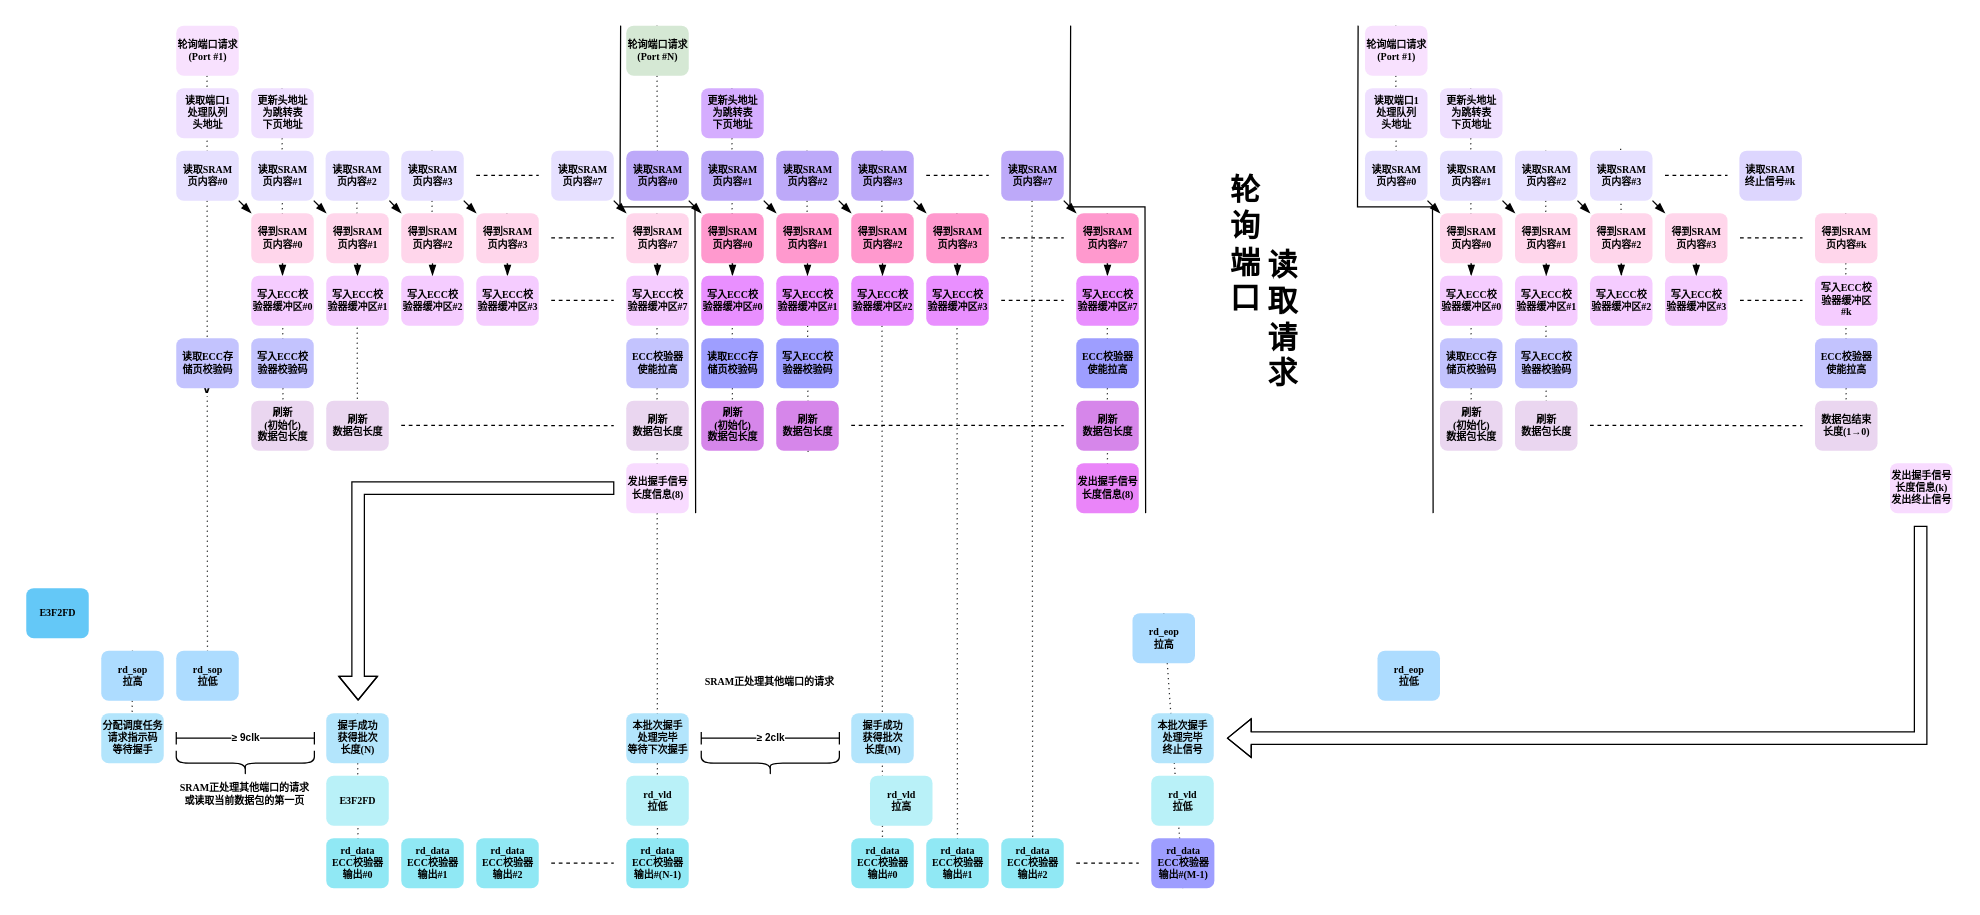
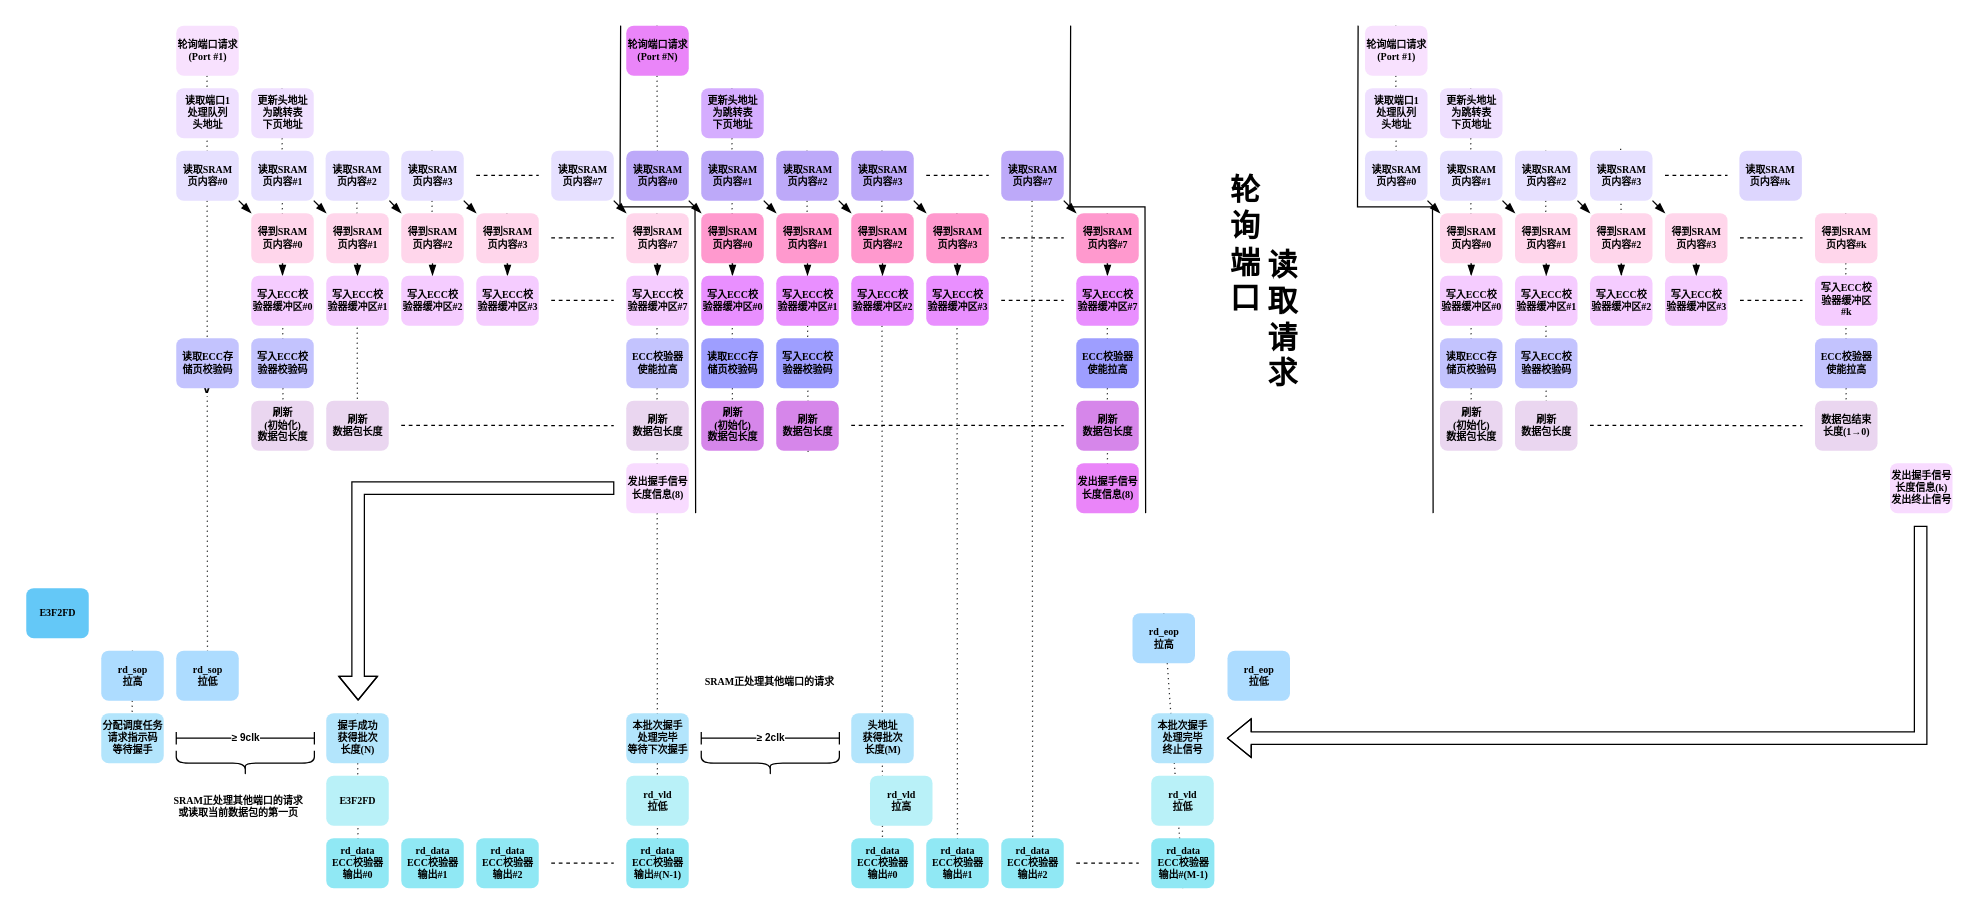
(658, 51) -> (658, 51)
(1771, 176) -> (1771, 176)
(1409, 676) -> (1259, 676)
(883, 738) -> (883, 738)
(245, 794) -> (239, 807)
(1183, 863) -> (1183, 863)
